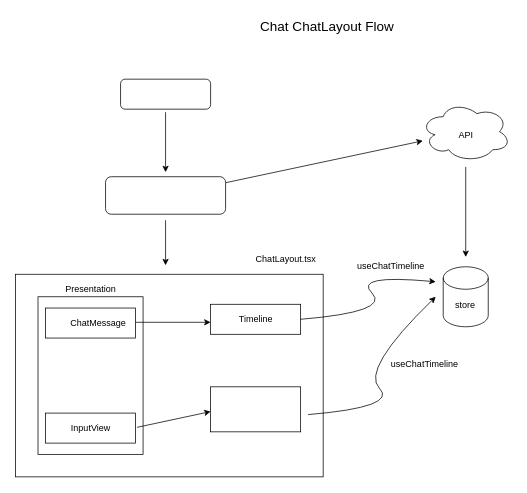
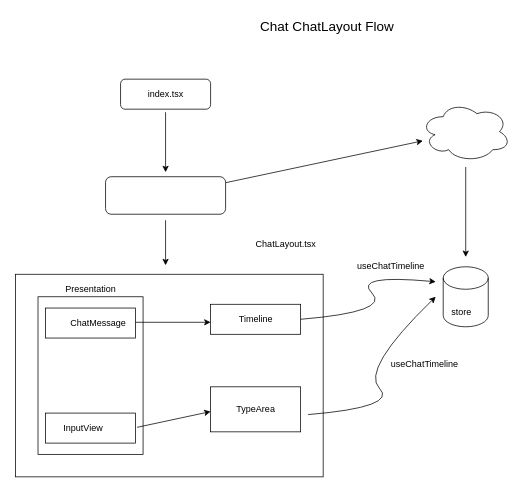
none -> (165, 94)
(465, 135) -> none
(285, 259) -> (285, 244)
(465, 305) -> (461, 312)
none -> (255, 409)
(90, 428) -> (83, 428)
